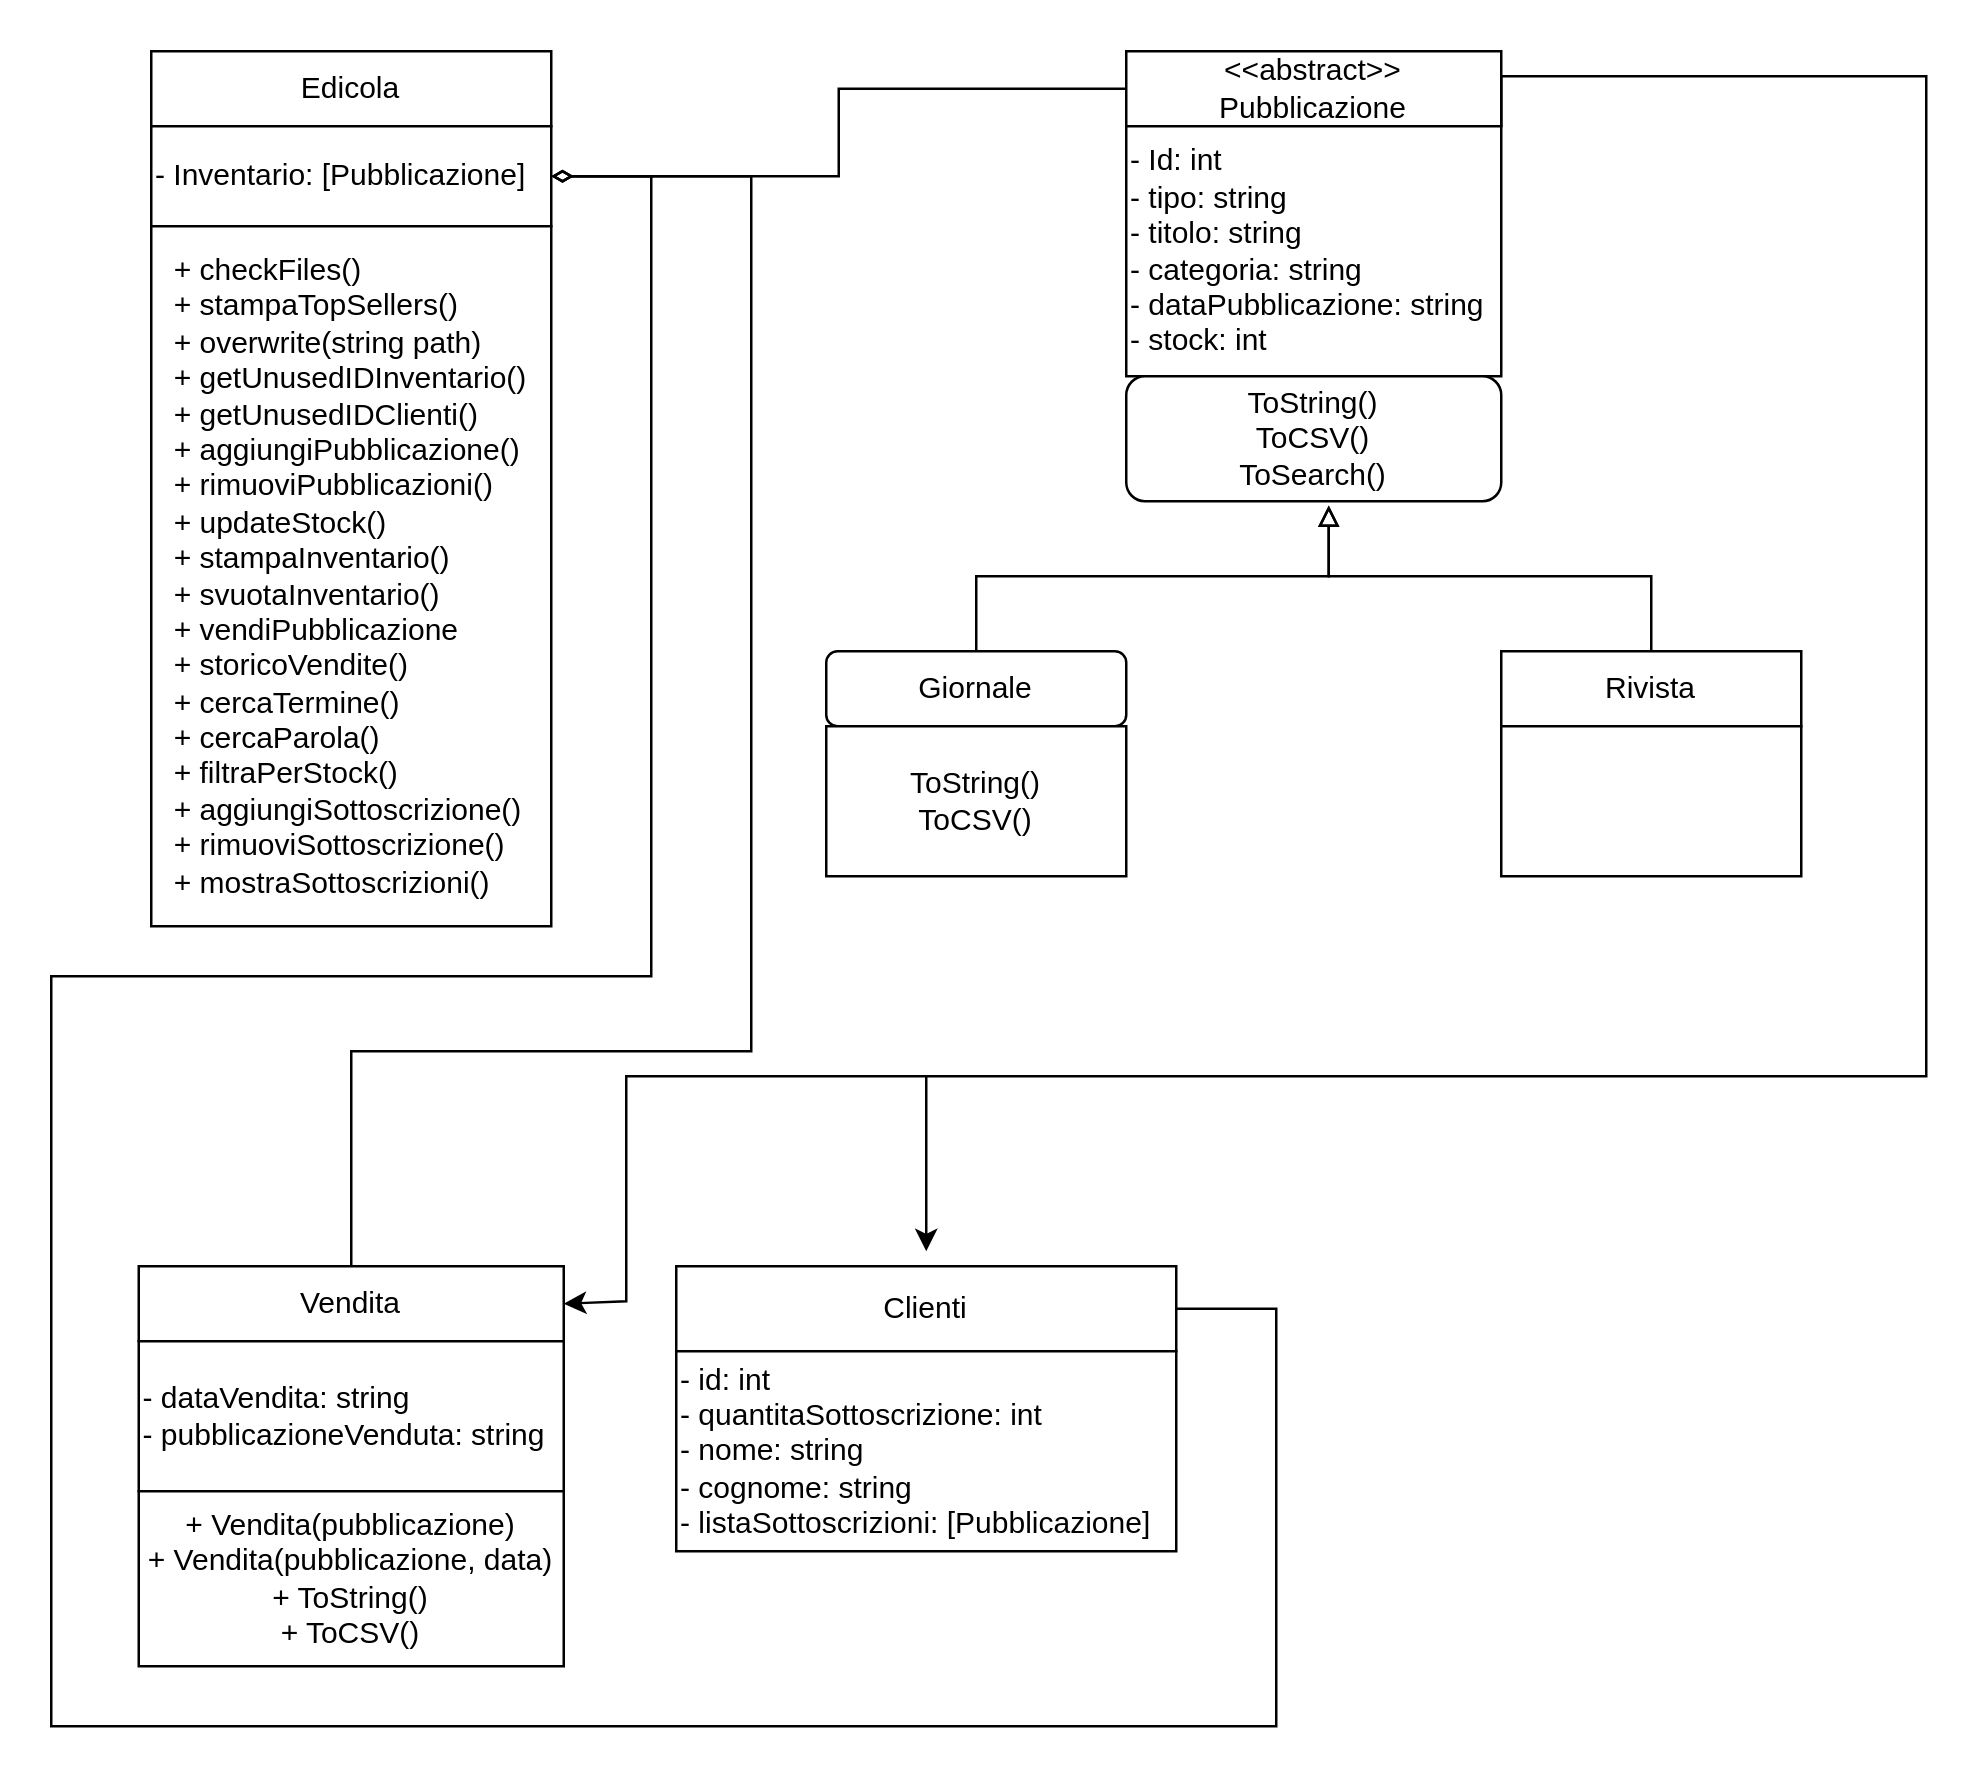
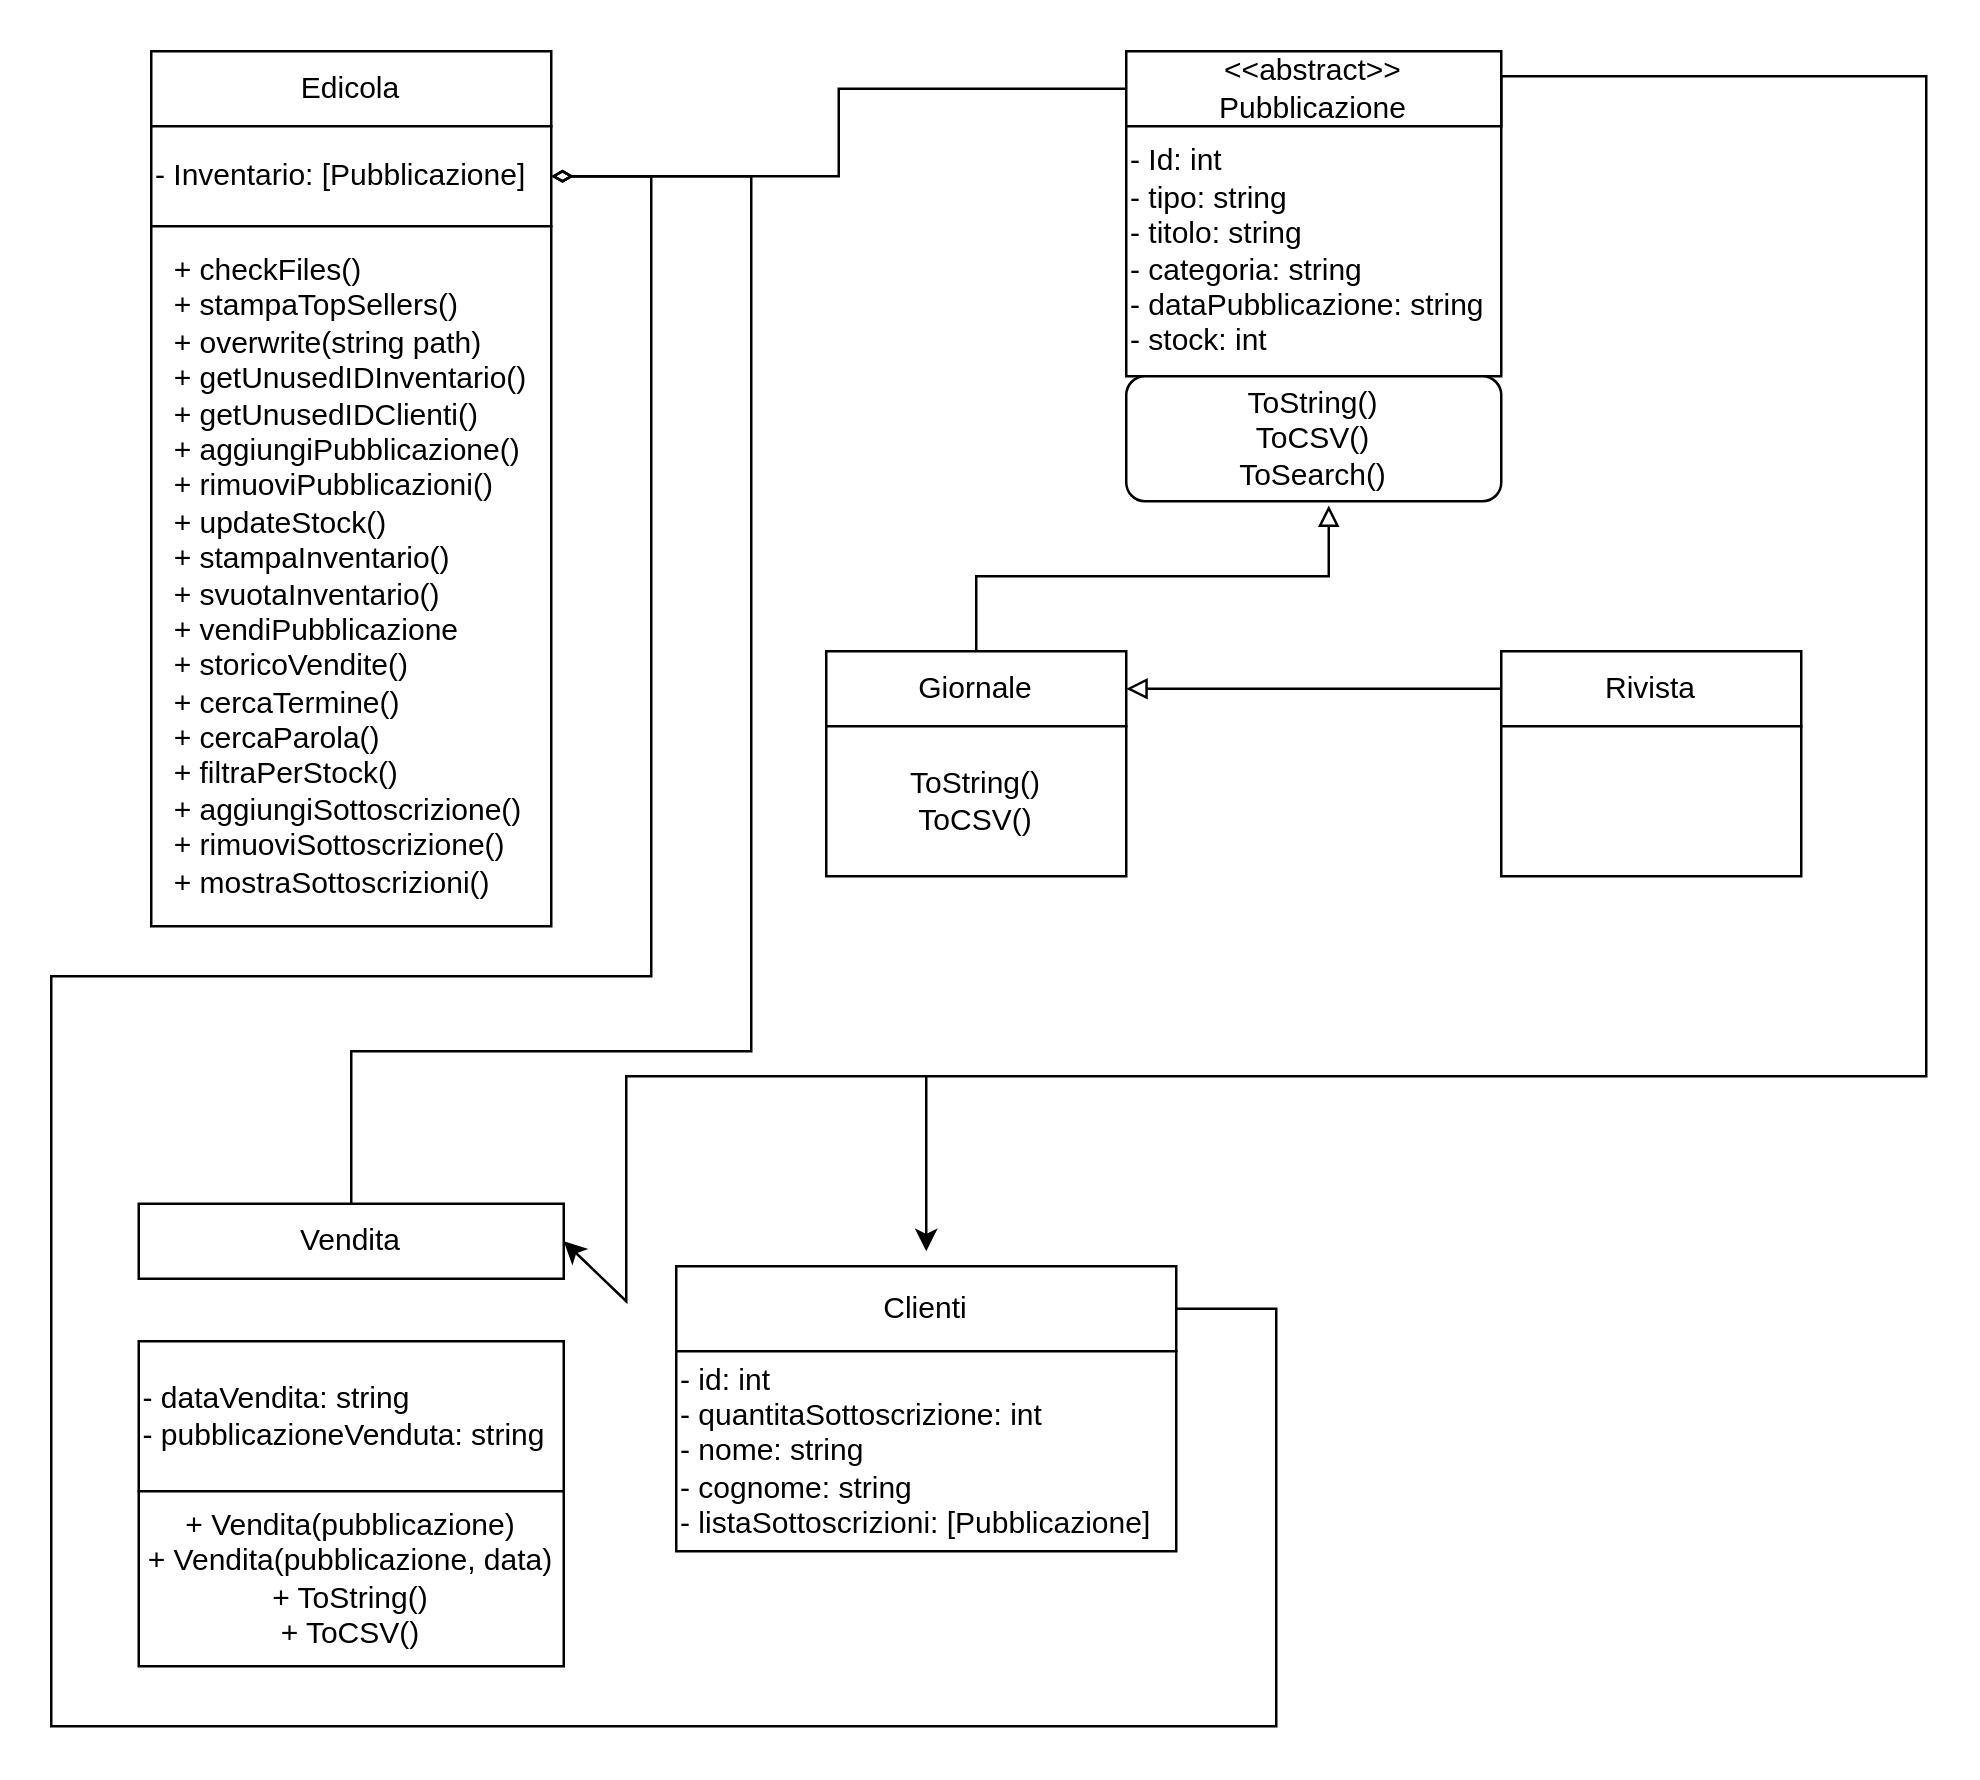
(1529, 576) -> (1324, 689)
(976, 689) -> (976, 689)
(351, 1304) -> (351, 1241)
